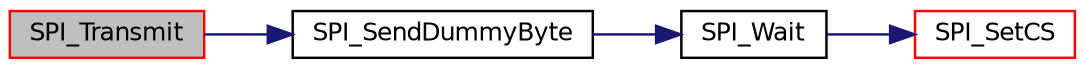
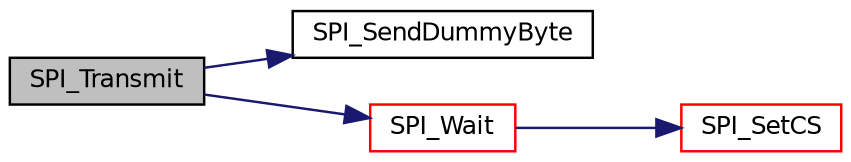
(107, 34) -> (107, 81)
(624, 34) -> (274, 104)
(754, 34) -> (443, 128)
